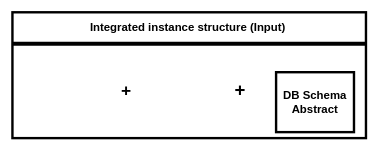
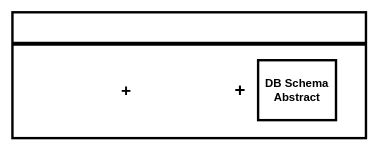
(189, 27) -> none
(315, 102) -> (297, 90)
